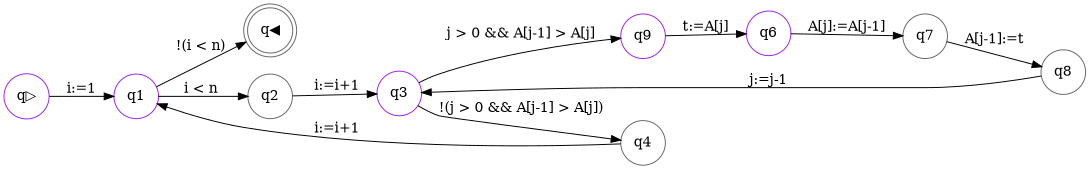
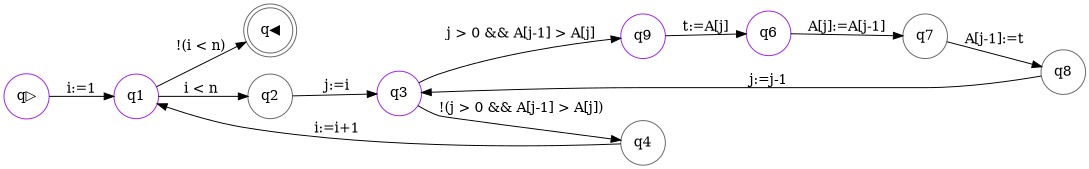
(337, 86) -> (337, 86)
